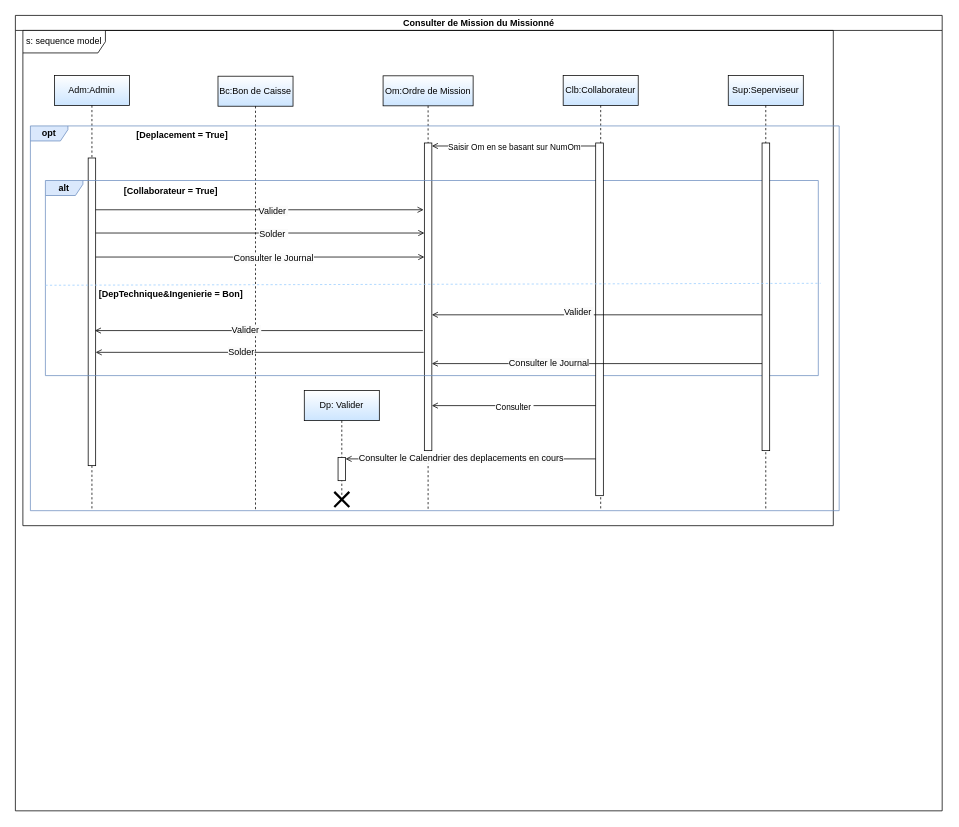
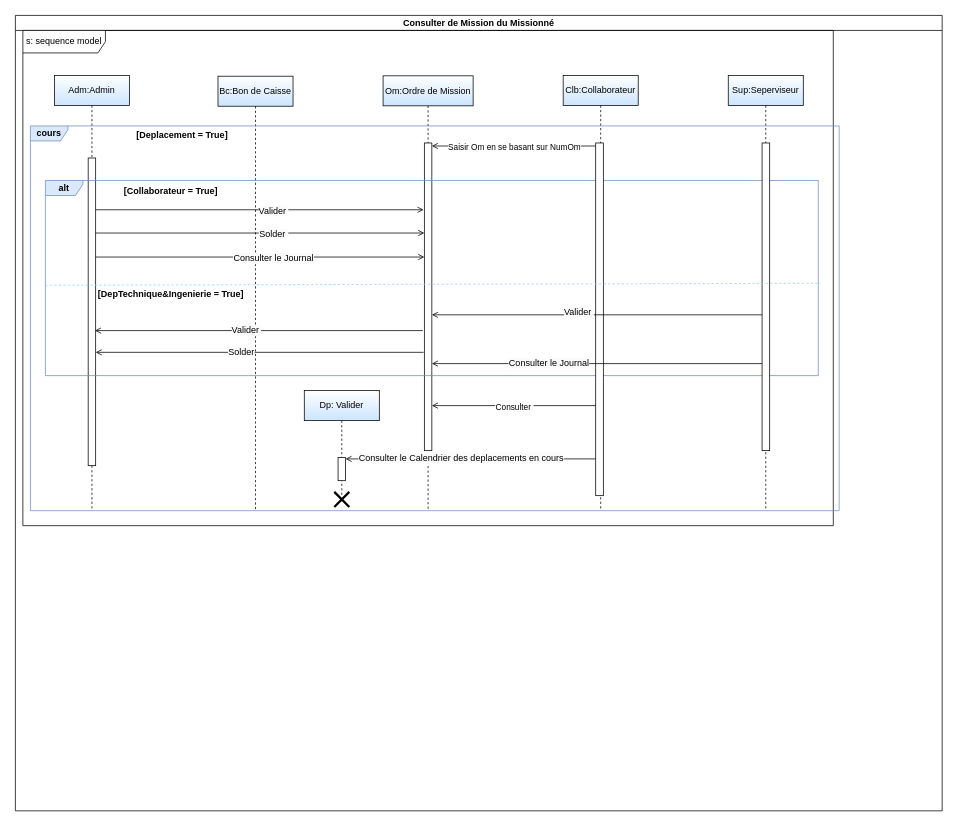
(49, 133) -> (49, 133)
(171, 294) -> (171, 294)
